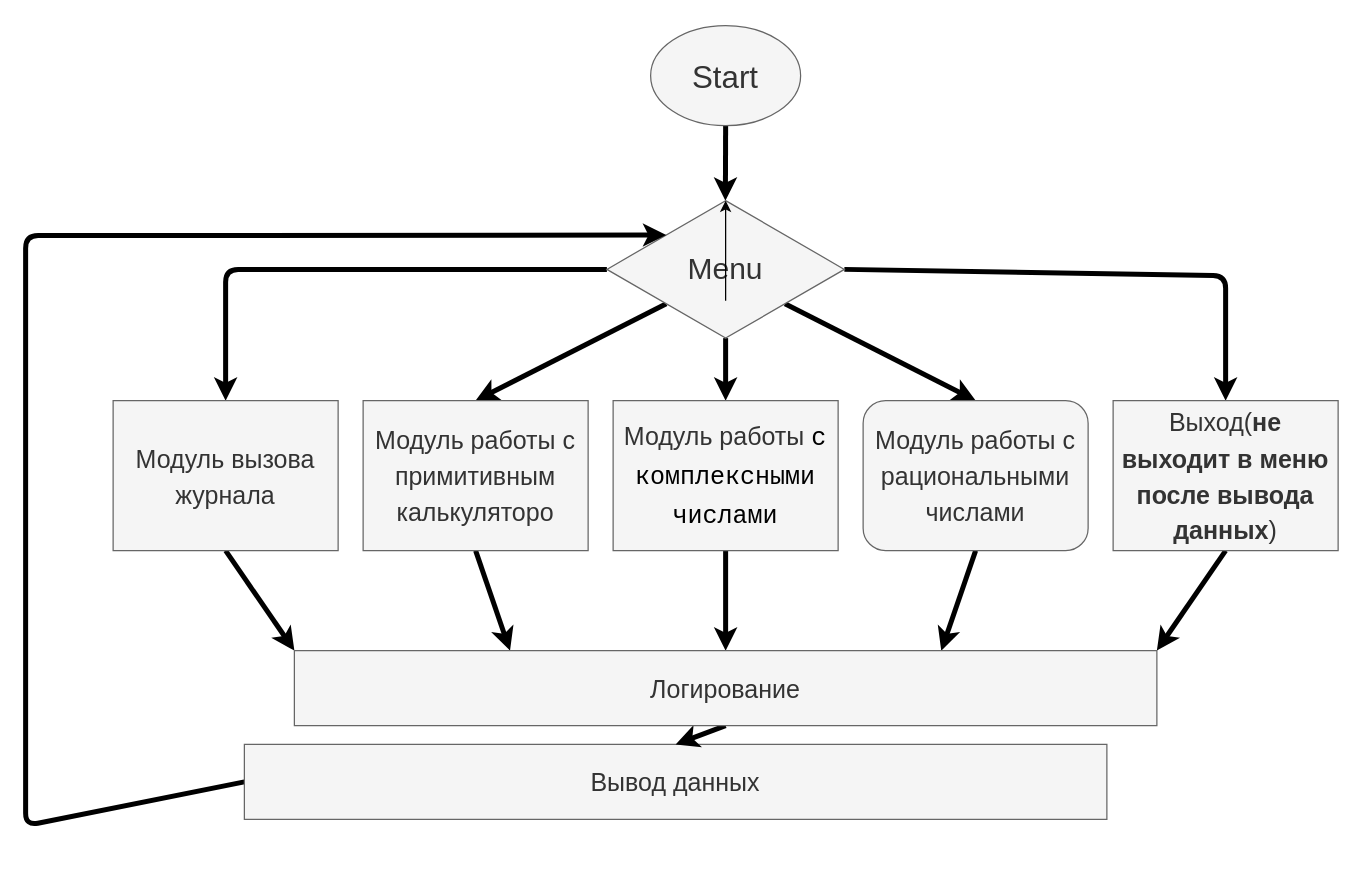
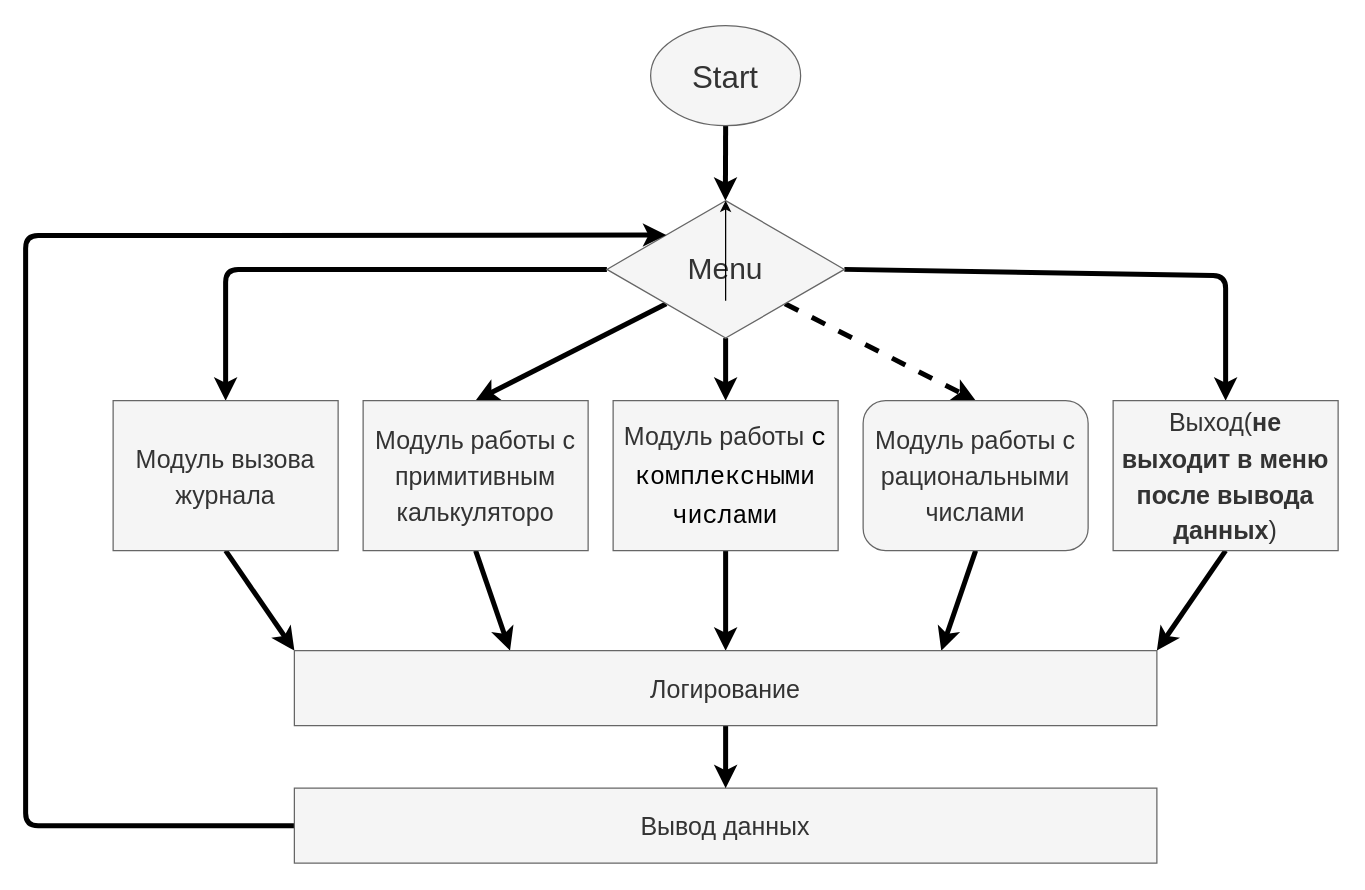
(858, 341) -> (858, 341)
(676, 782) -> (726, 826)
